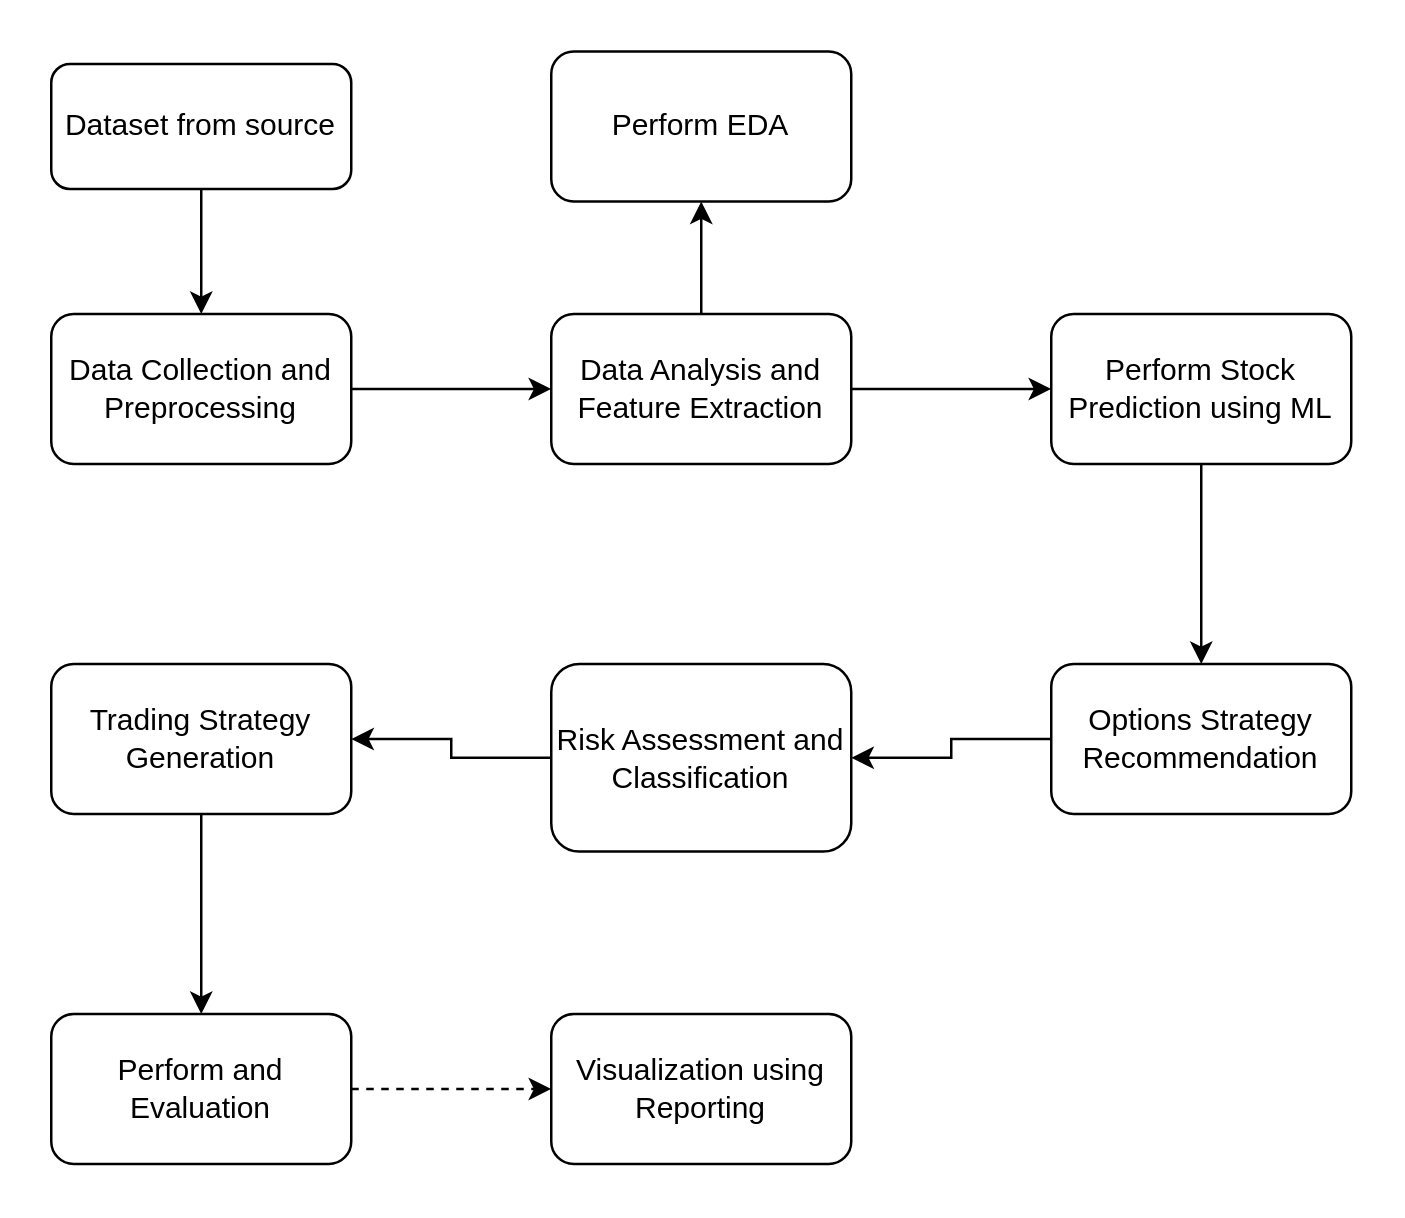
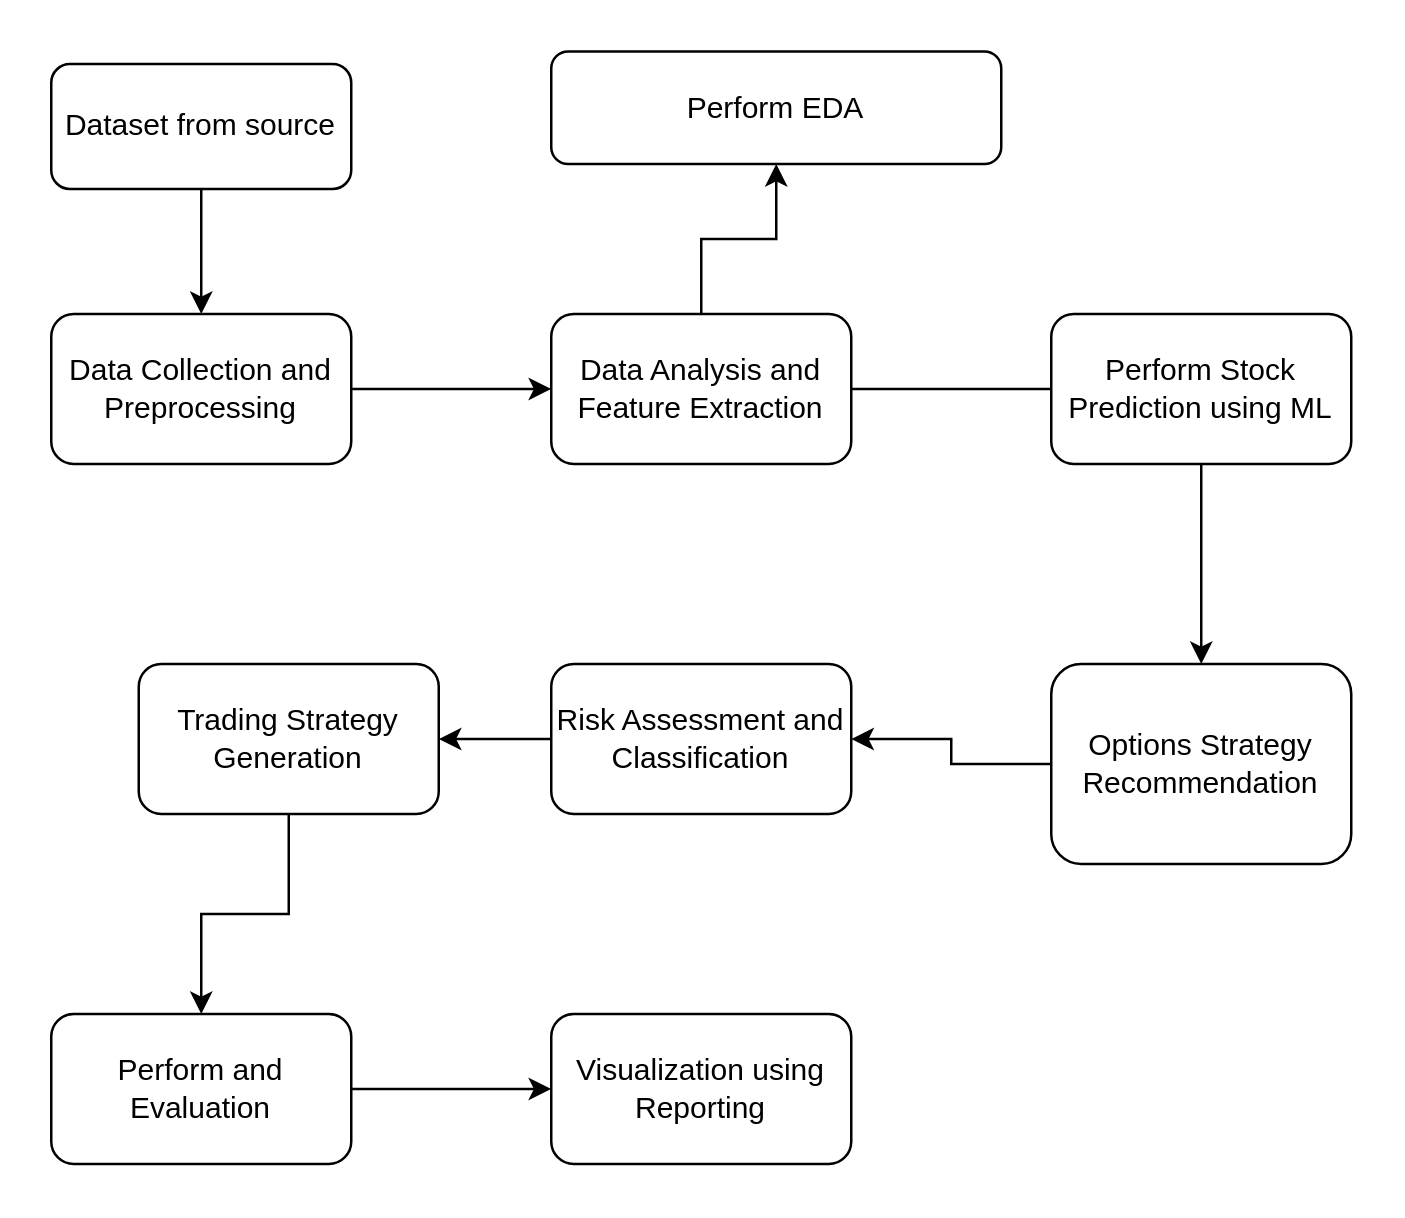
(701, 126) -> (776, 108)
(1033, 389) -> (1040, 389)
(201, 739) -> (289, 739)
(1201, 739) -> (1201, 764)
(701, 758) -> (701, 739)
(442, 1089) -> (442, 1089)
